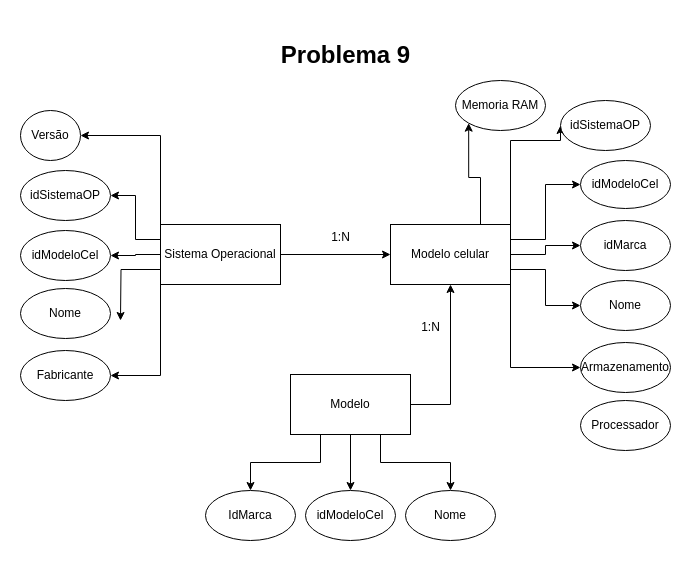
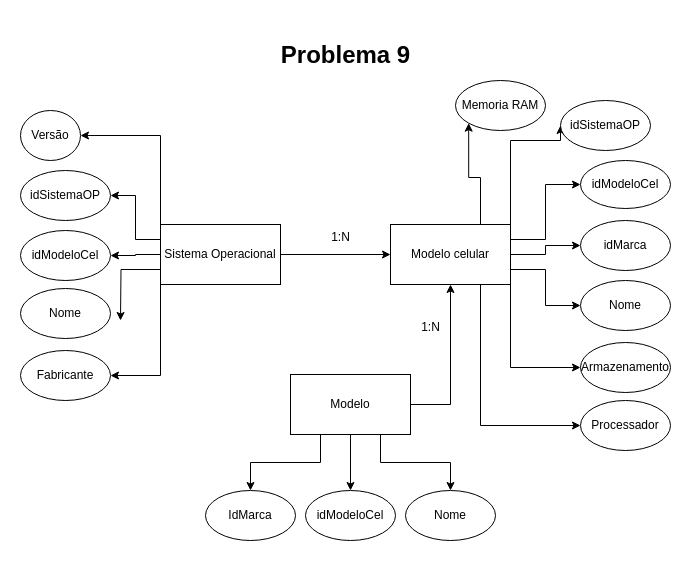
none -> (481, 402)
